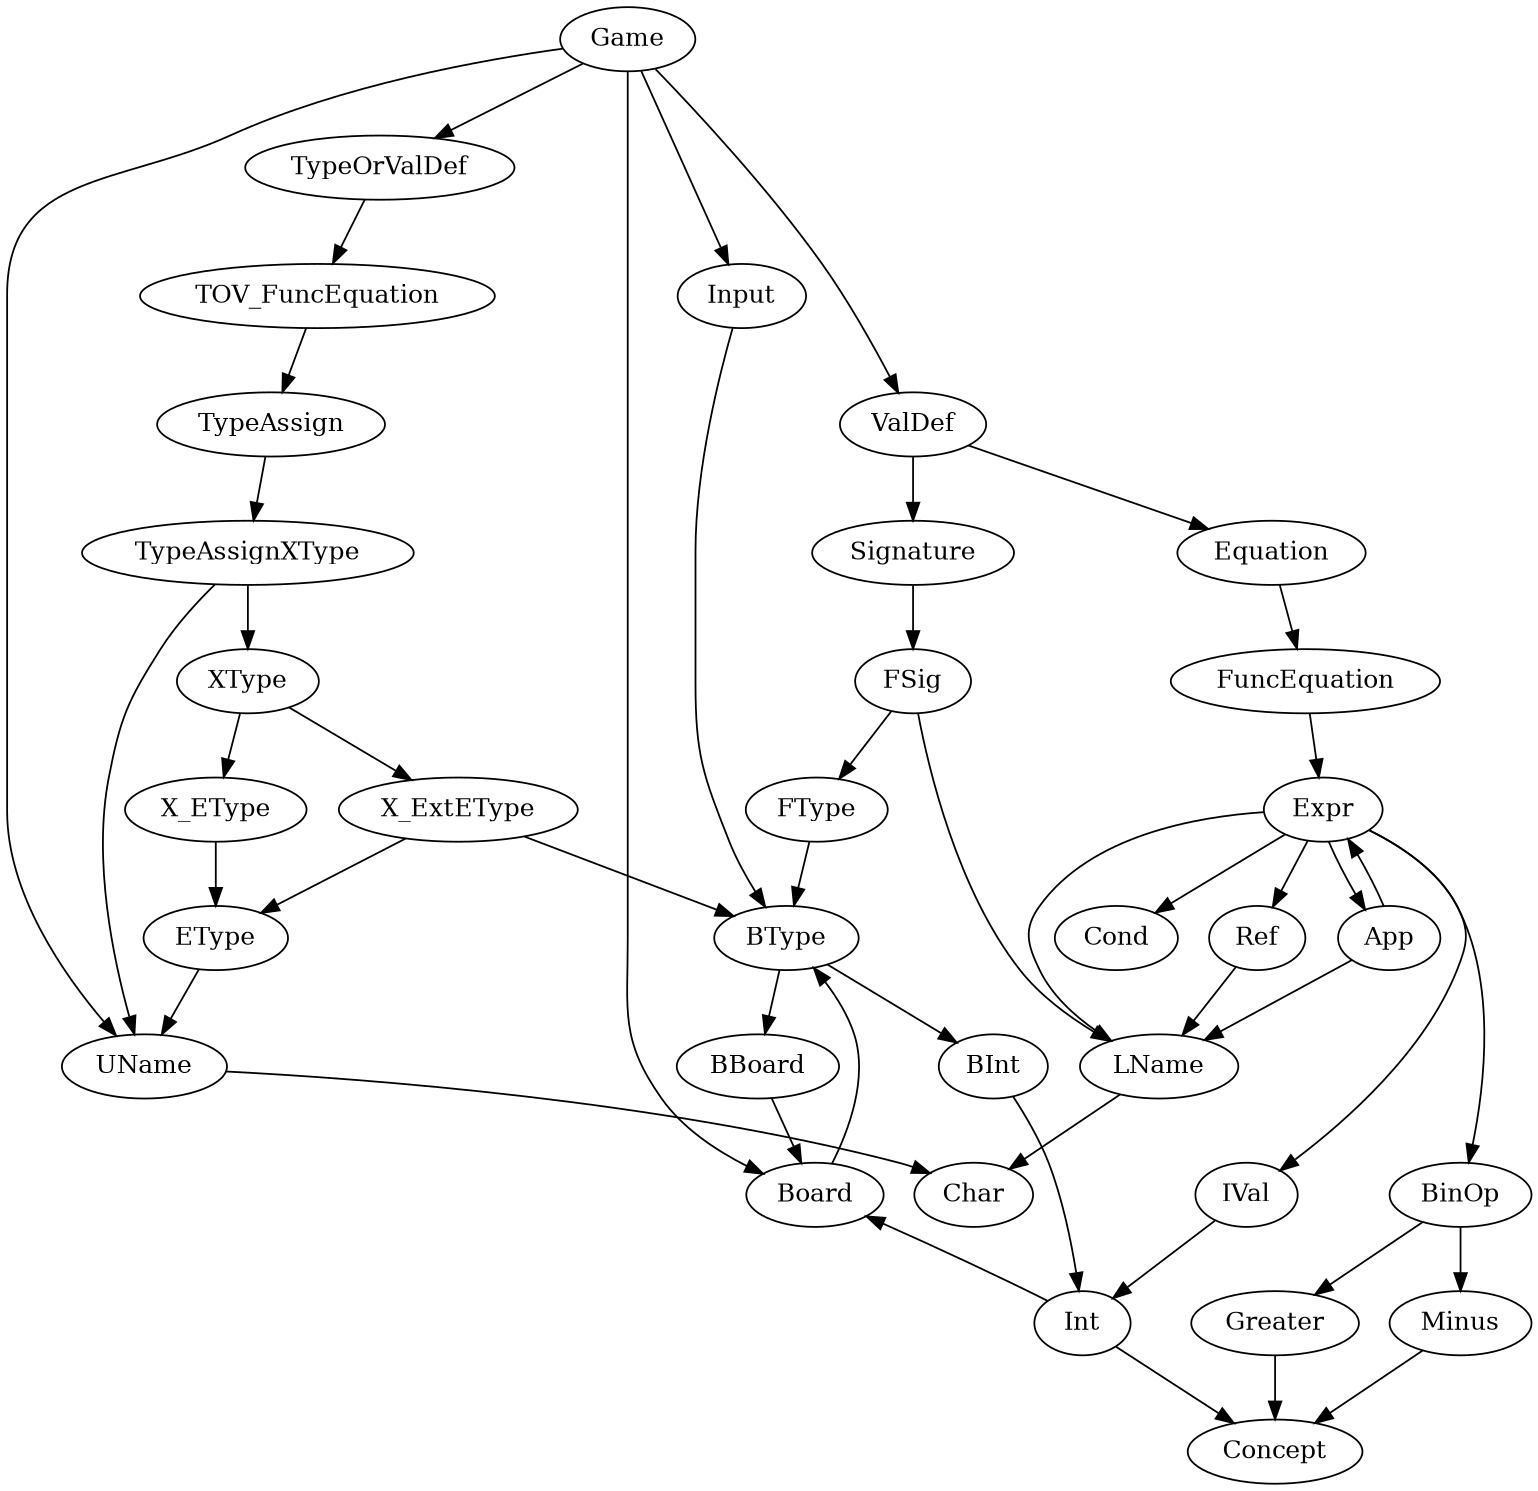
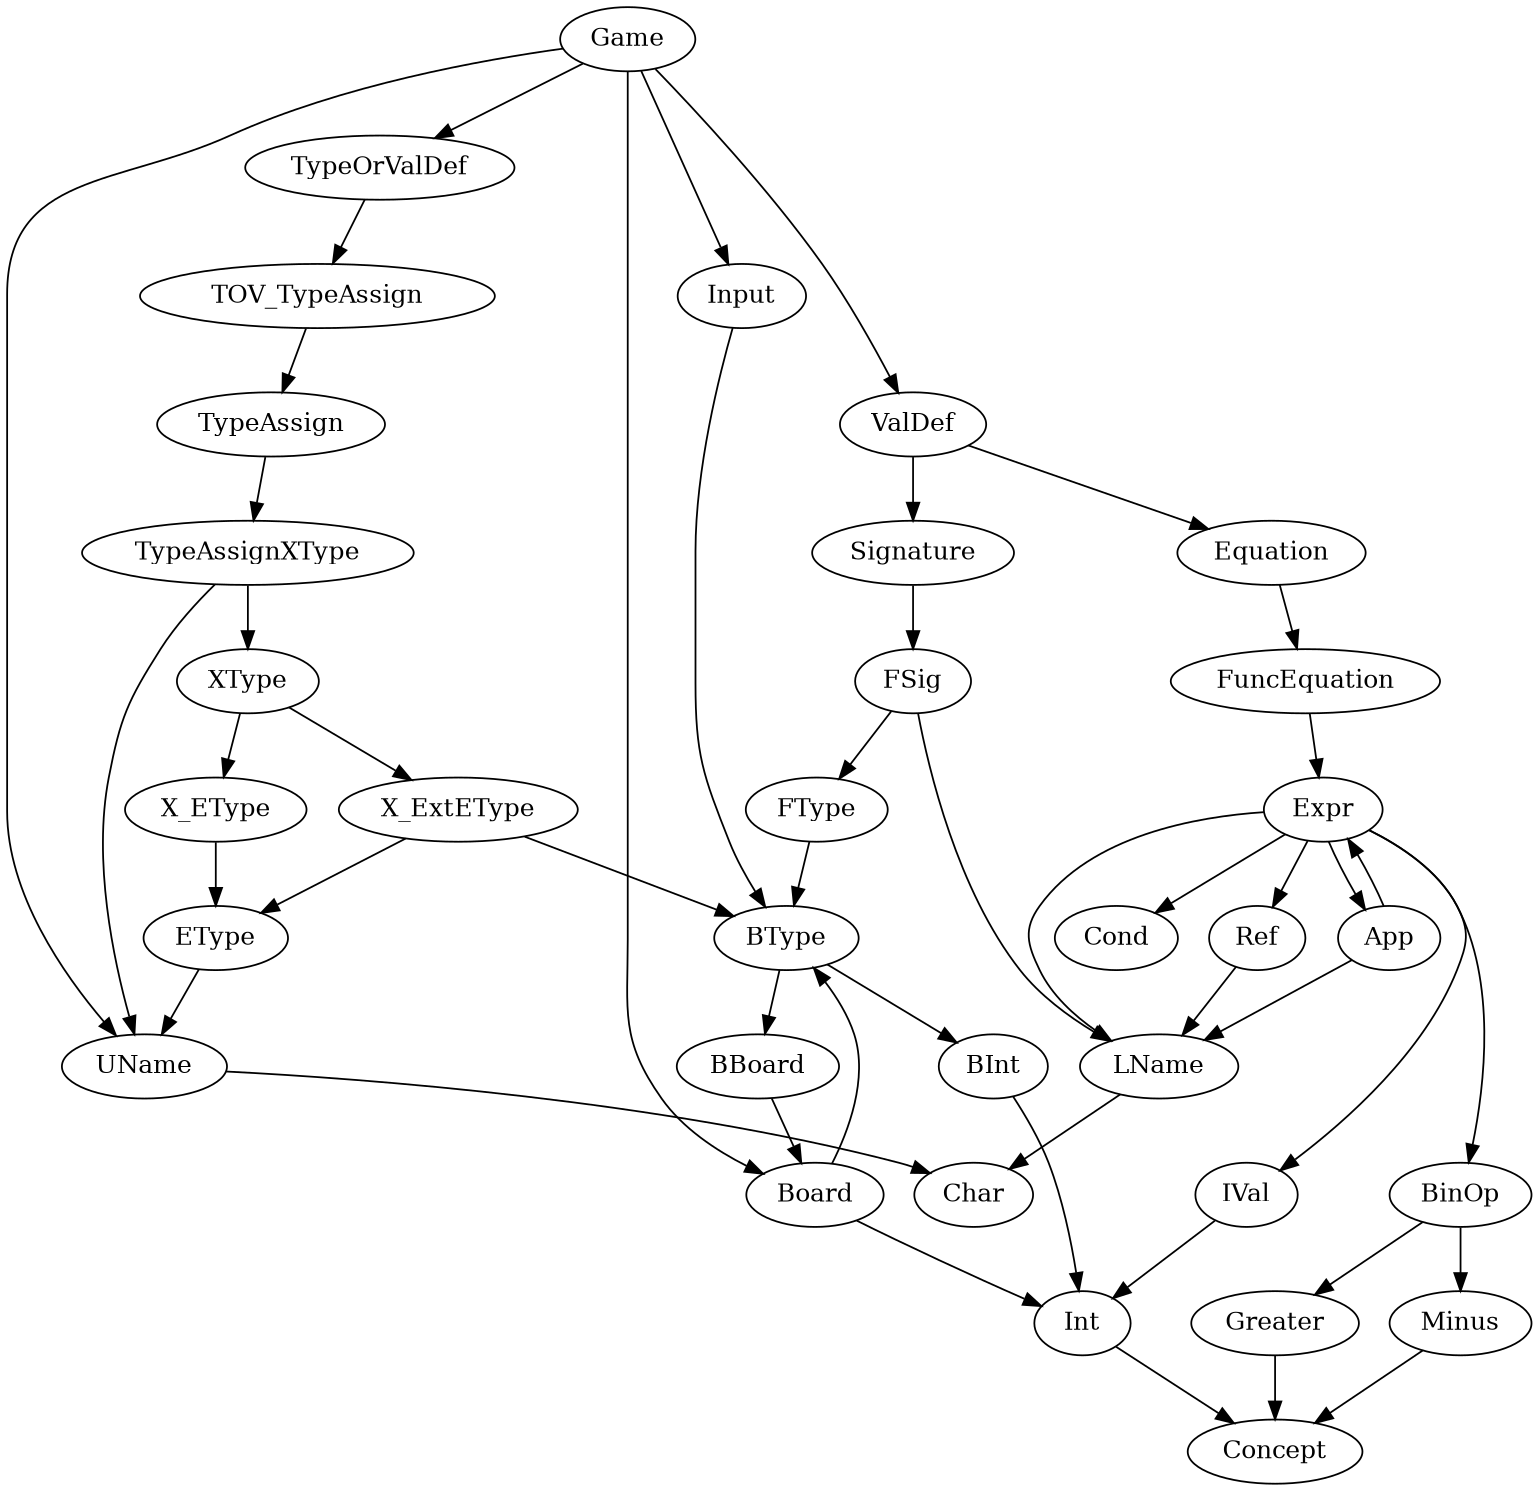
(317, 296) -> (317, 296)
(966, 1261) -> (940, 1261)
